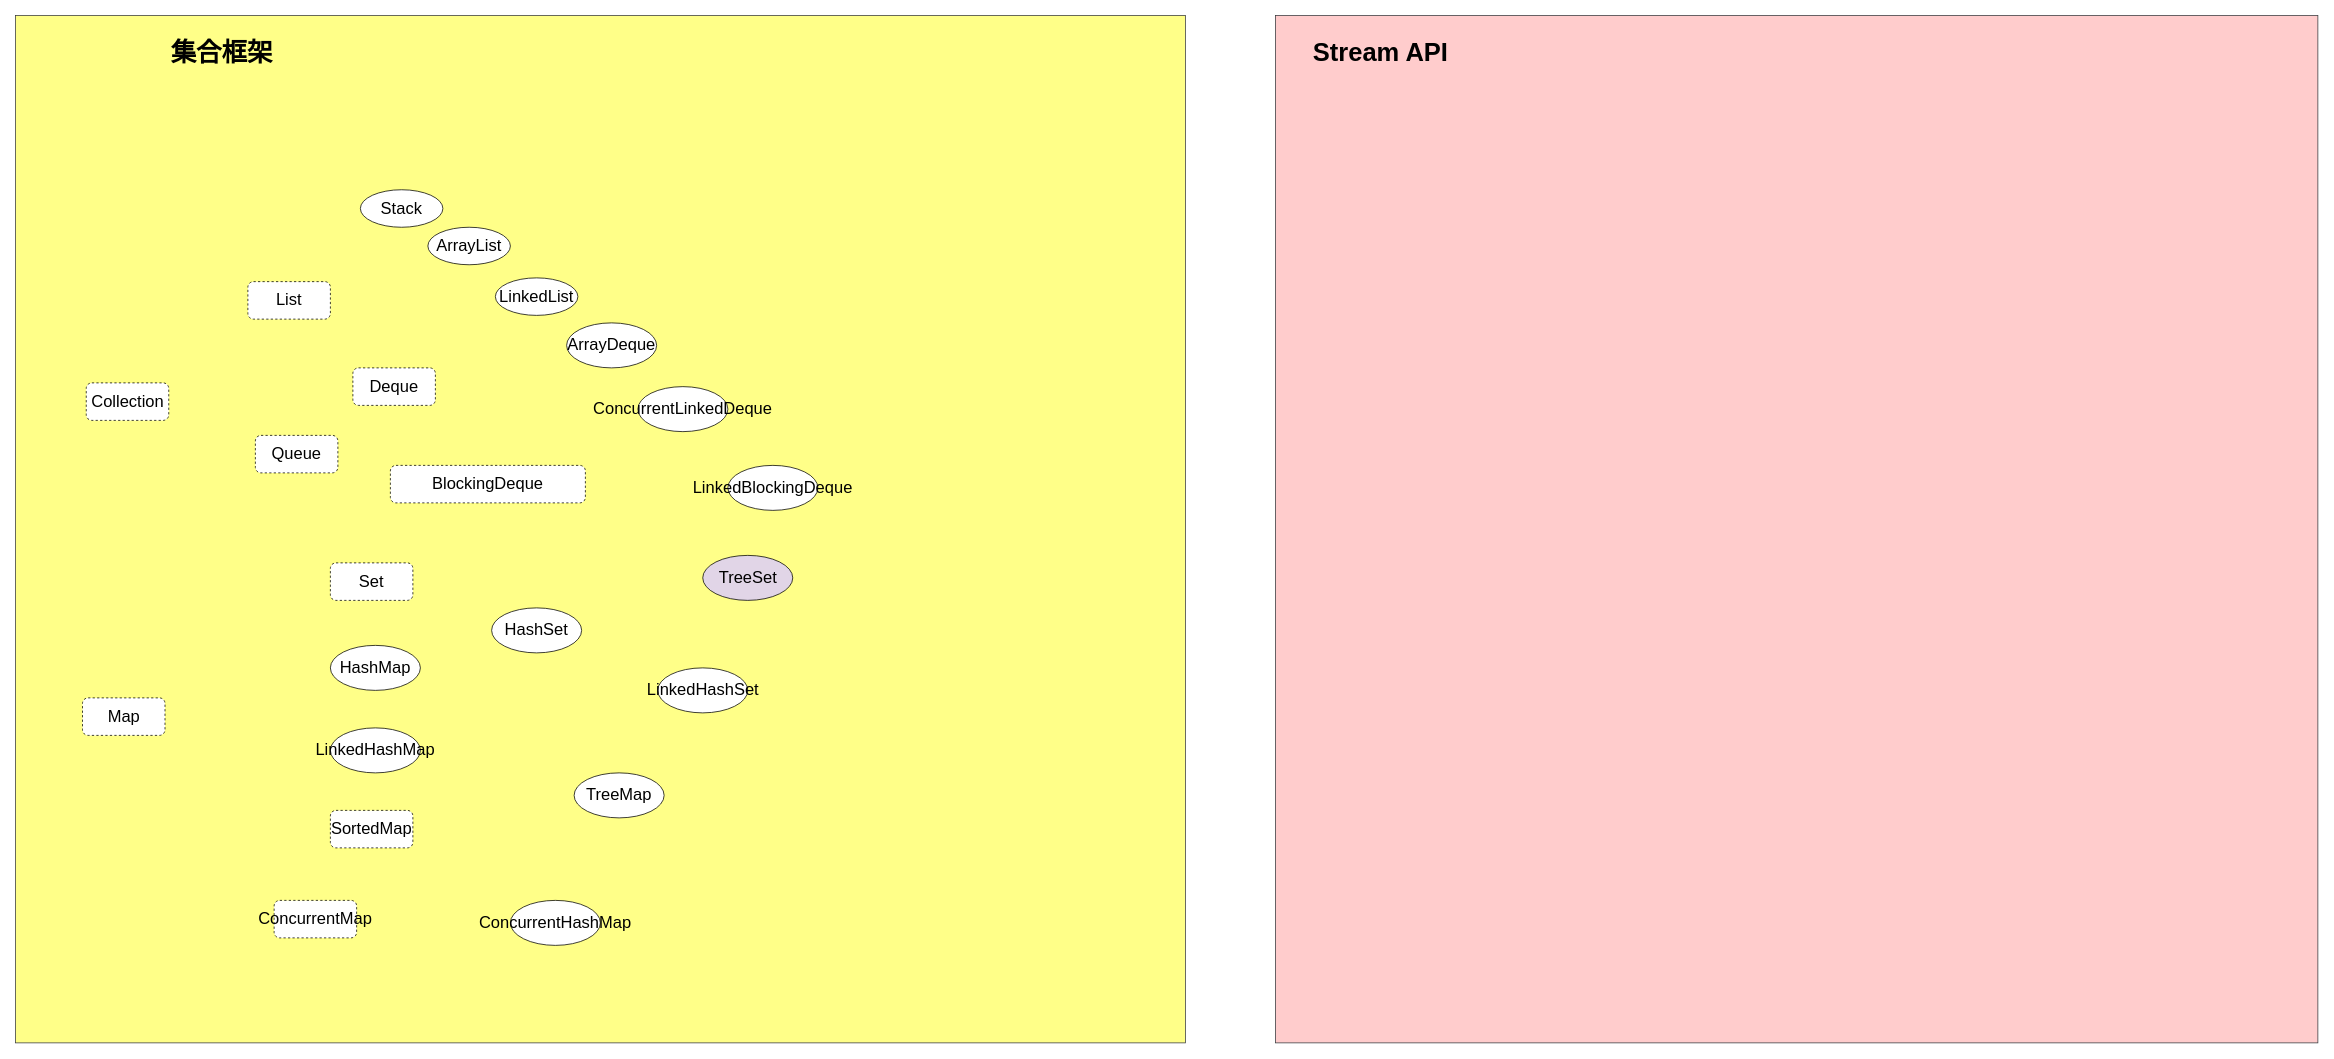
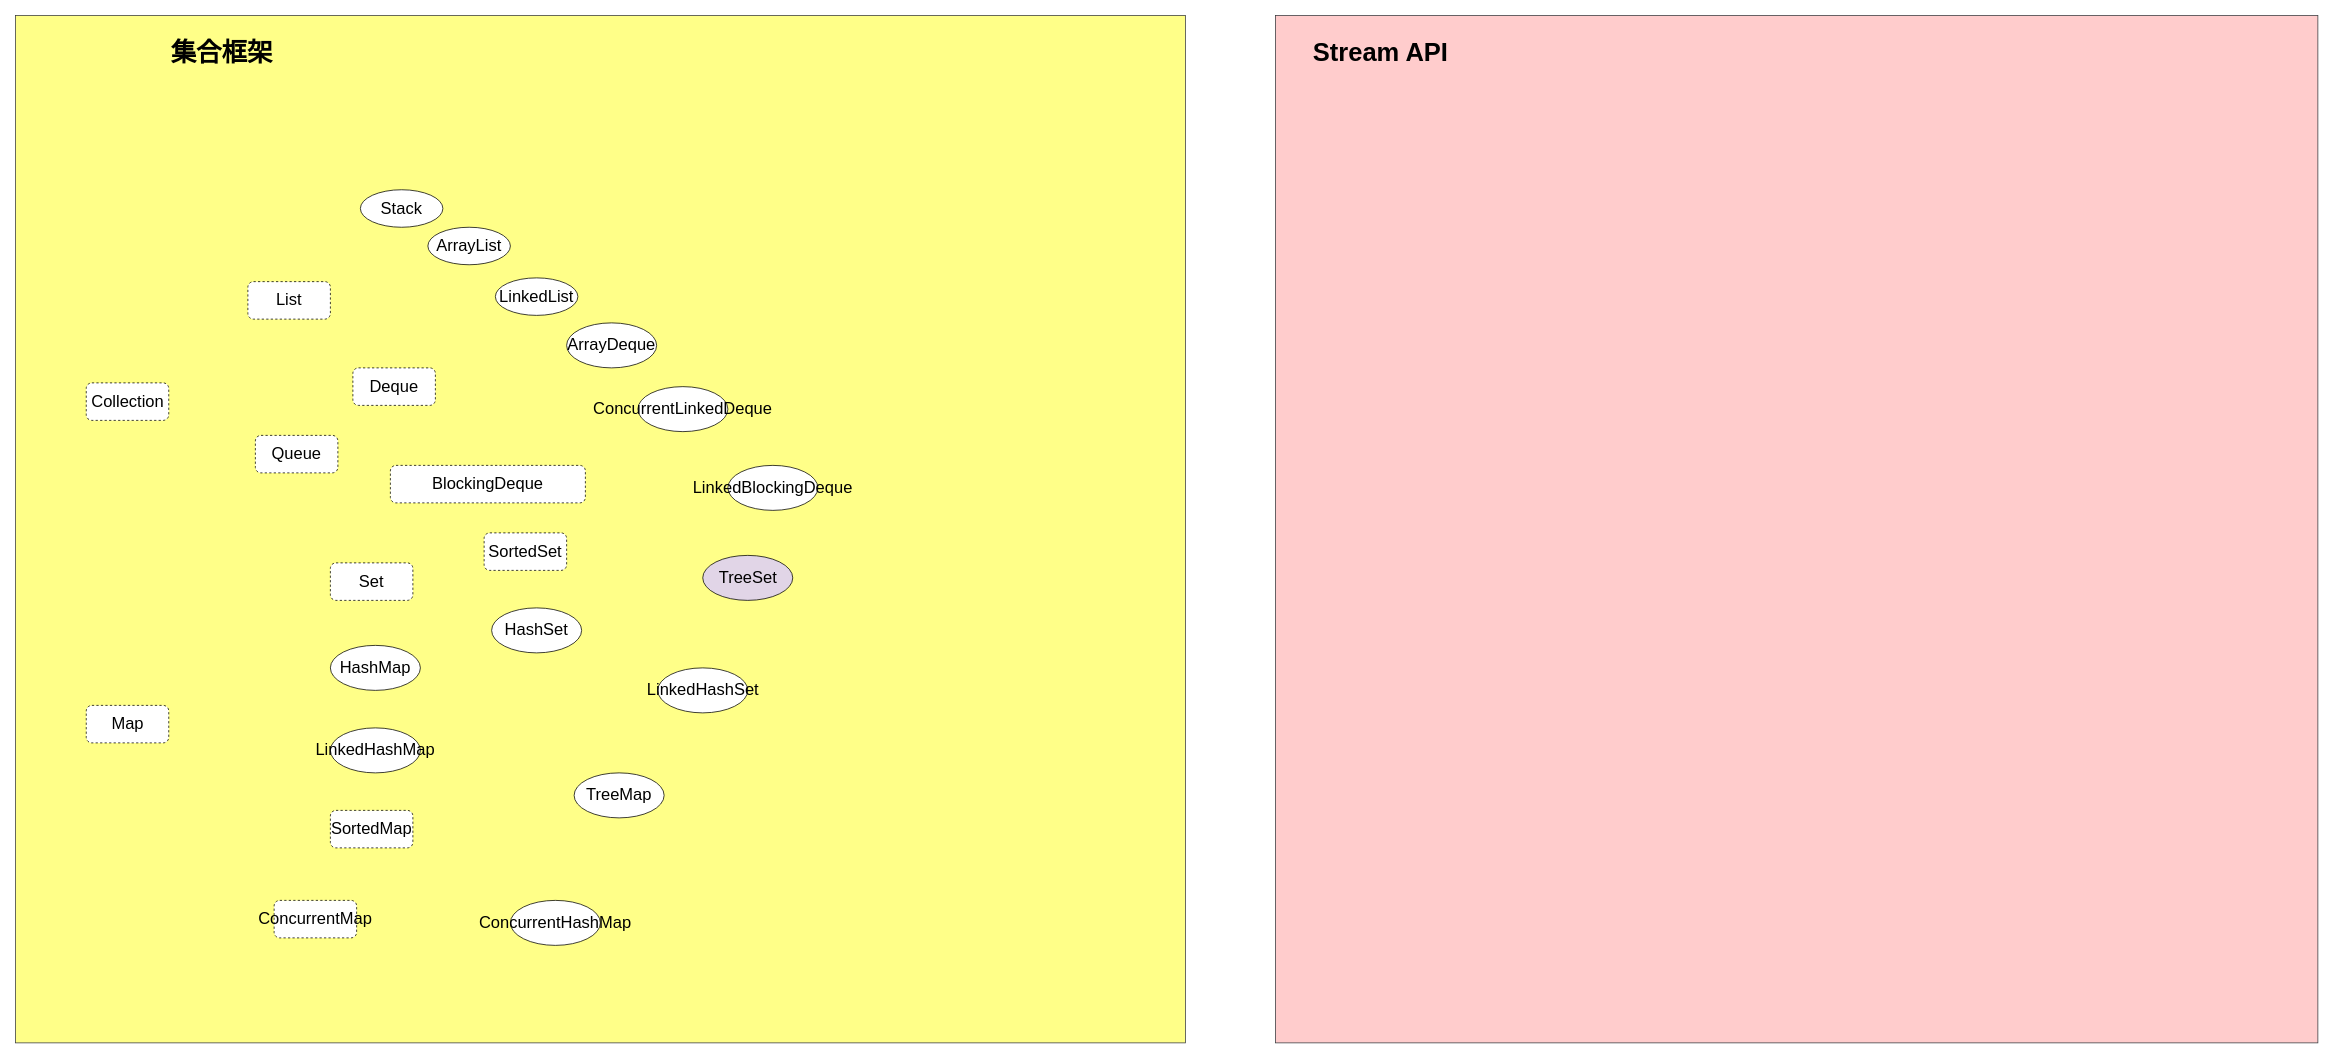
none -> (525, 552)
(124, 717) -> (128, 724)
